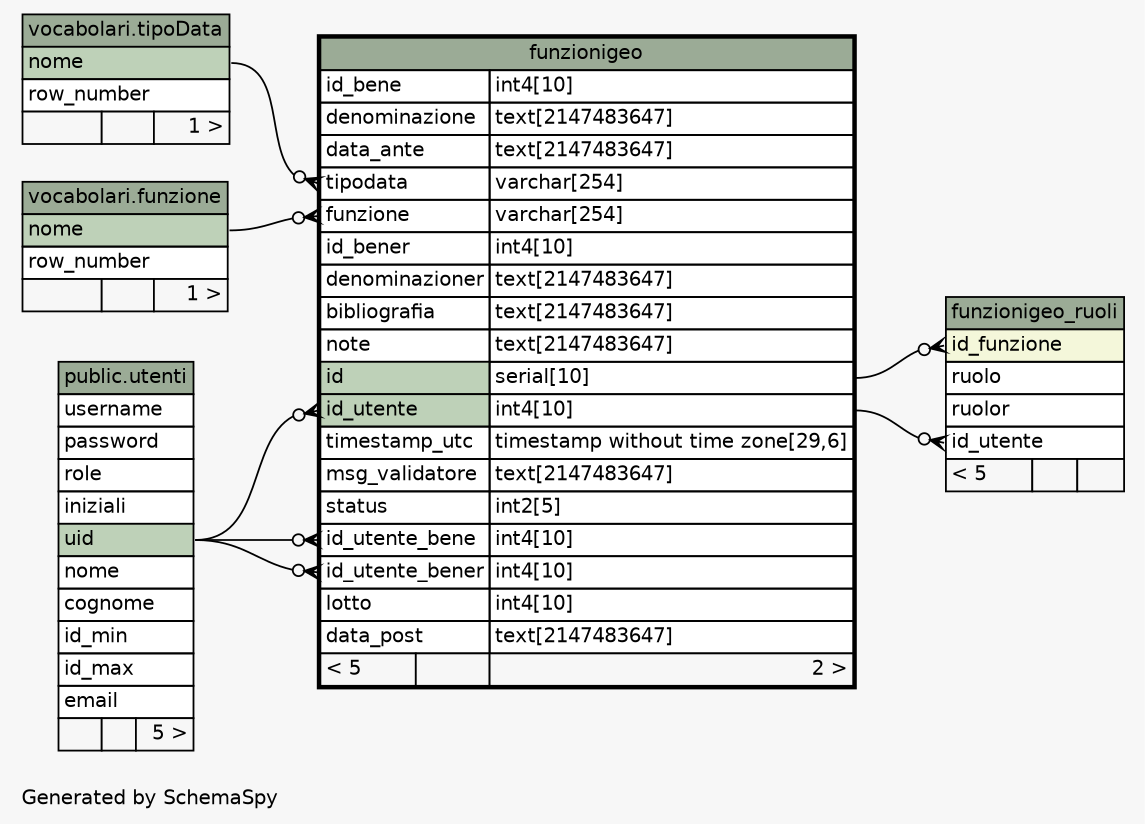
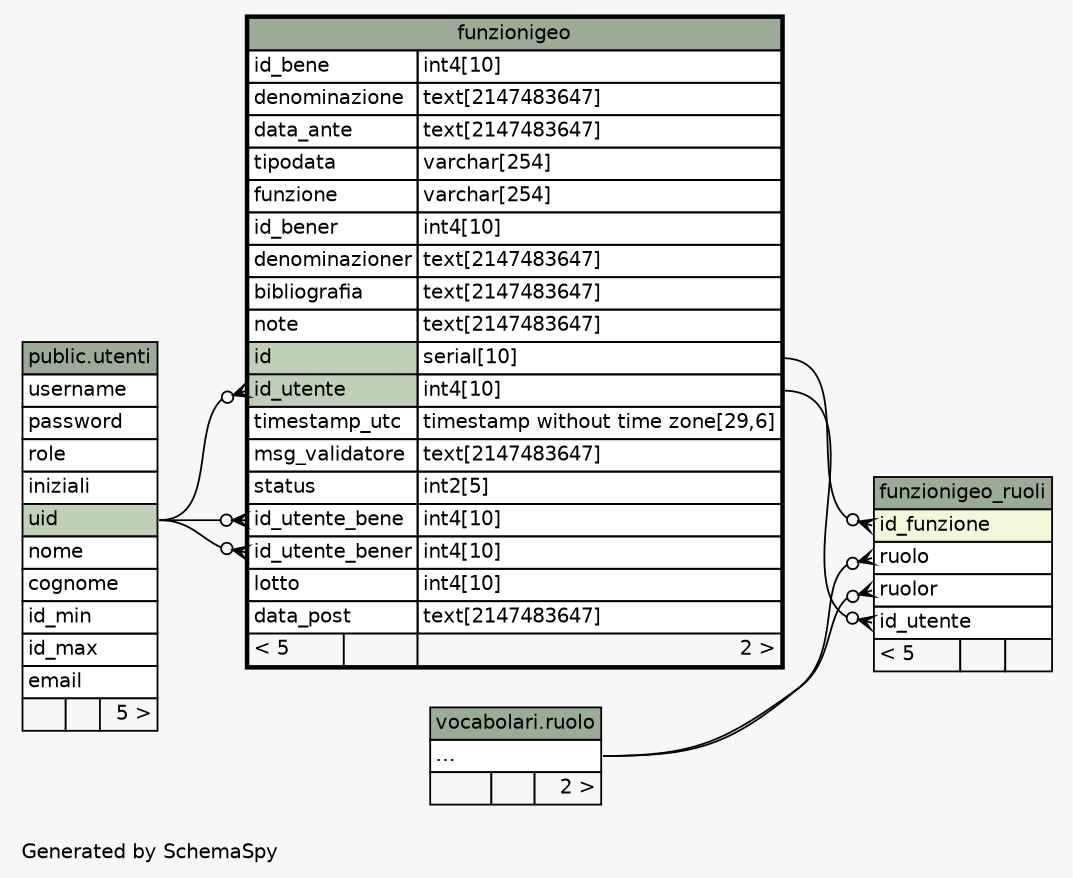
(125, 79) -> none
(125, 247) -> none
none -> (515, 756)
